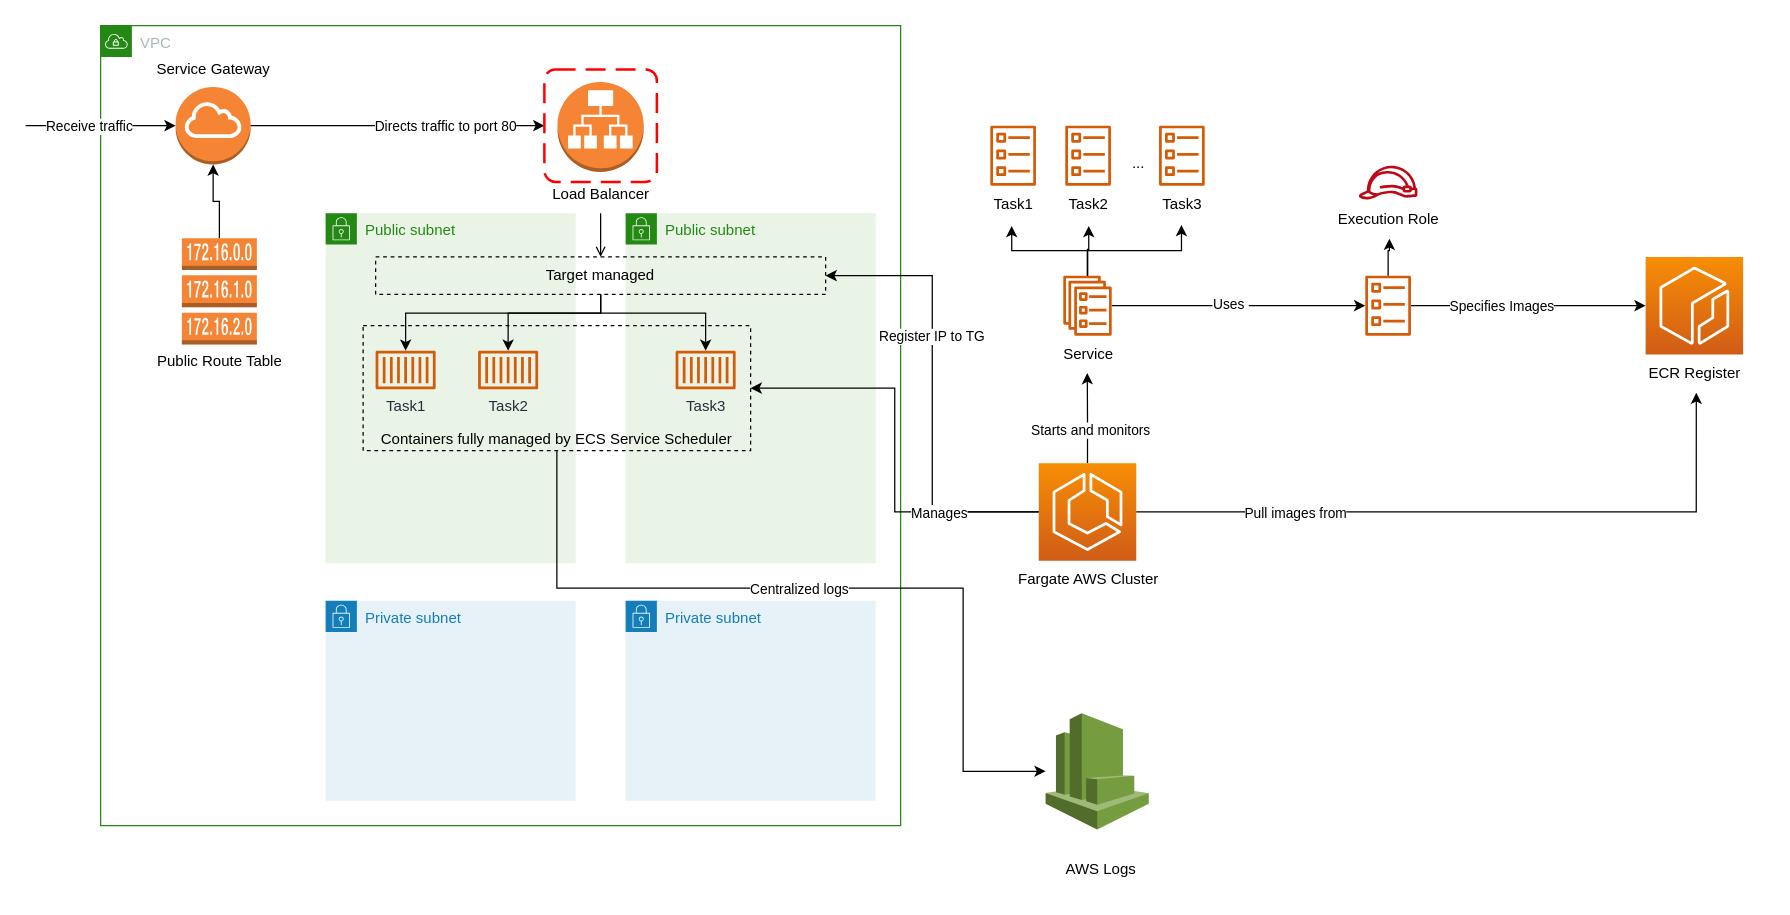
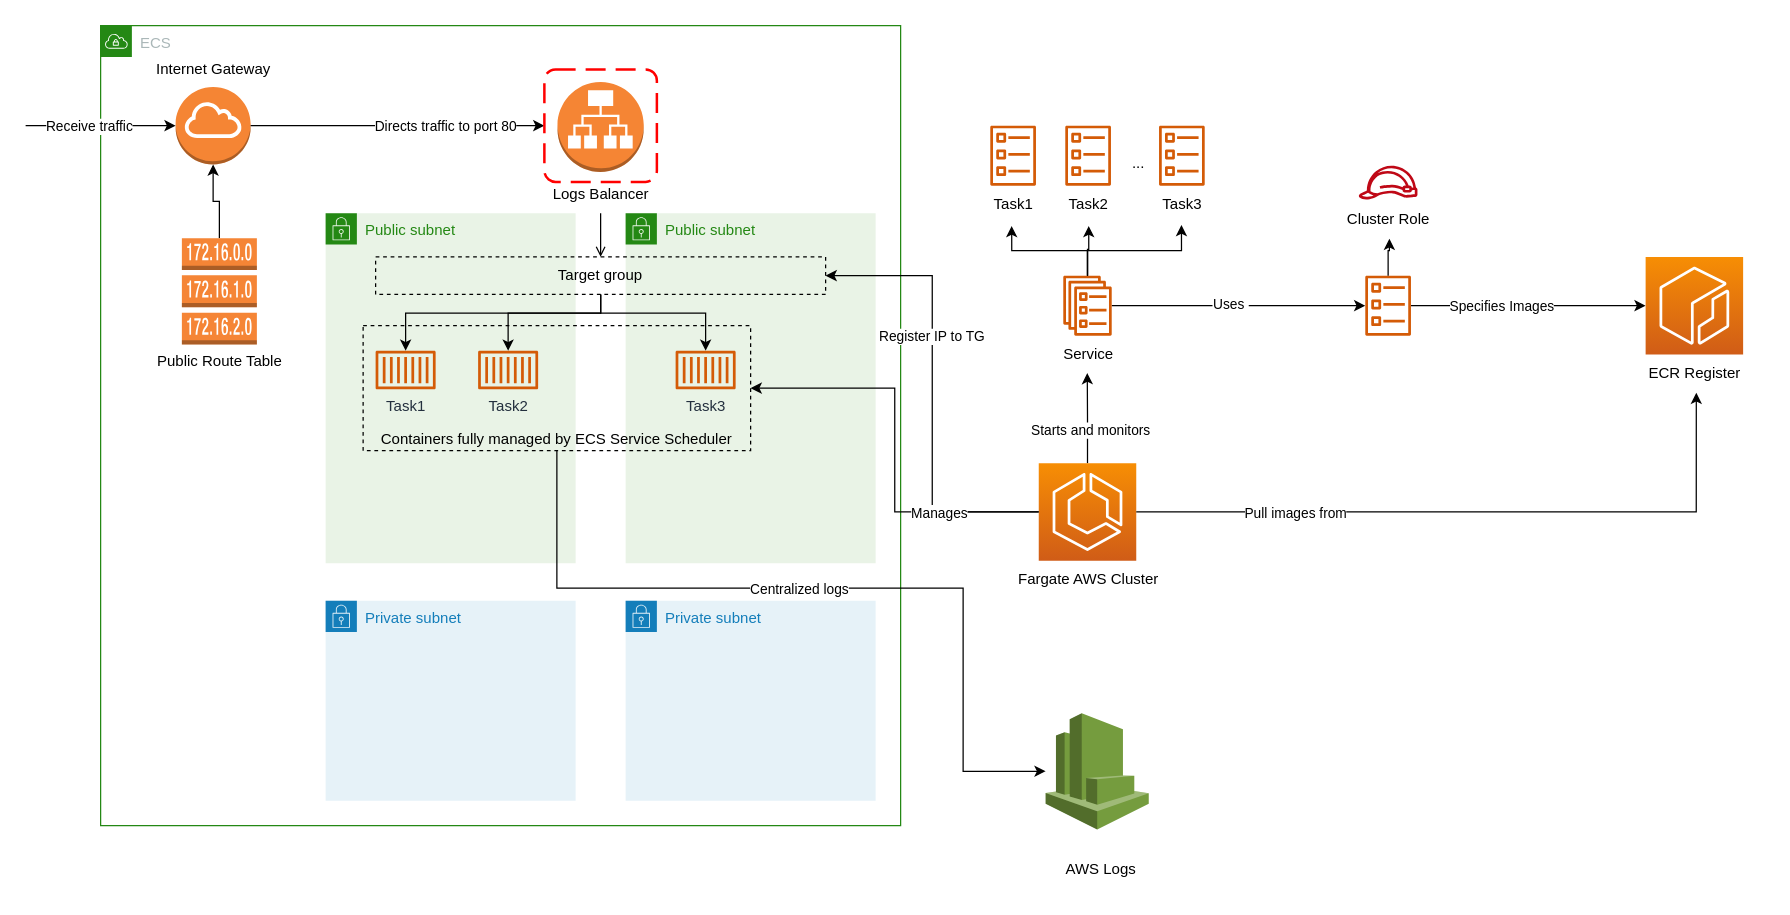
(153, 43) -> (153, 43)
(214, 69) -> (214, 69)
(601, 194) -> (601, 194)
(1389, 219) -> (1389, 219)
(601, 276) -> (601, 276)
